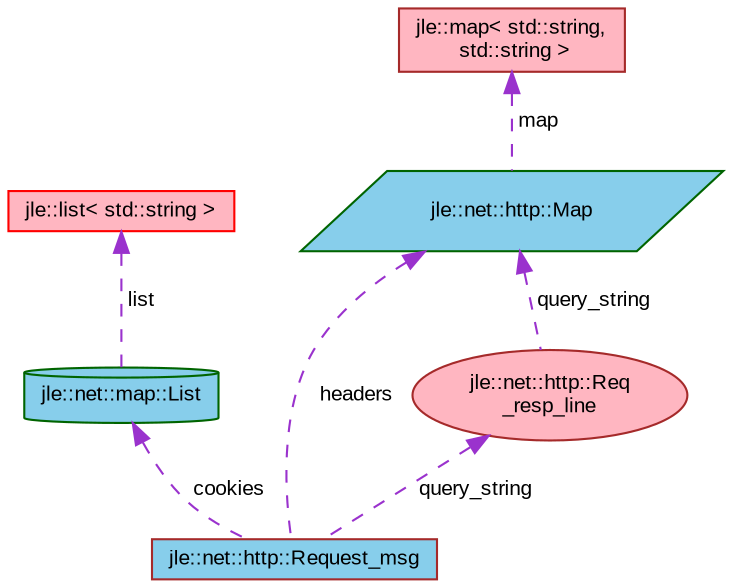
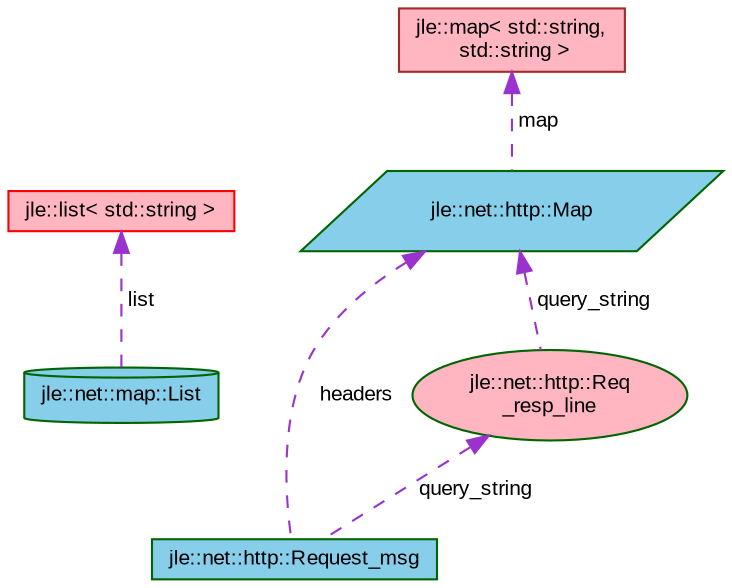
(550, 395) -> (550, 395)
(186, 500) -> none
(294, 559) -> (294, 559)
